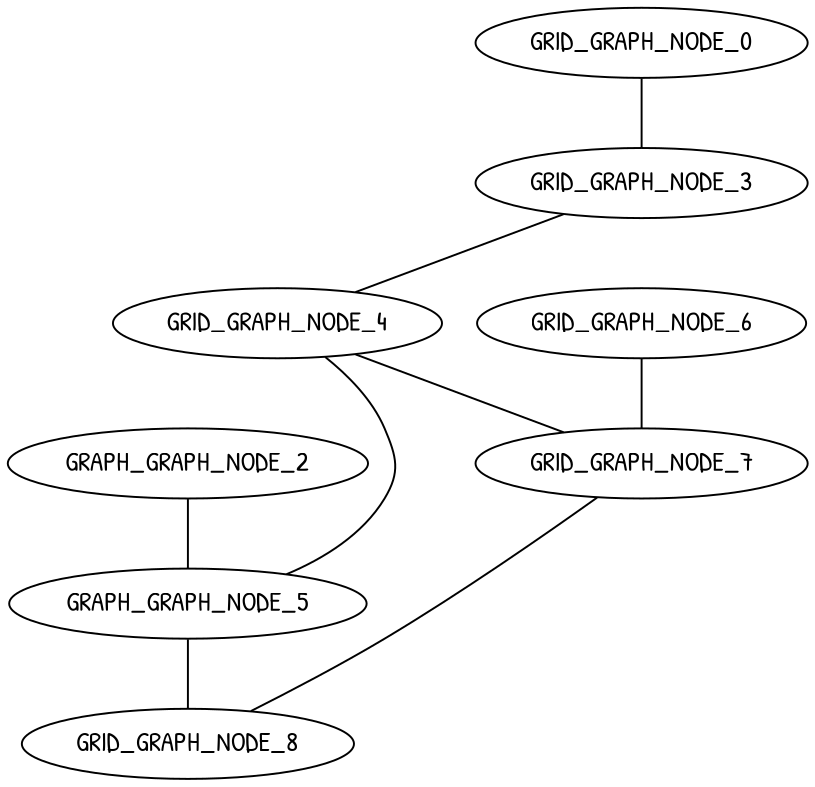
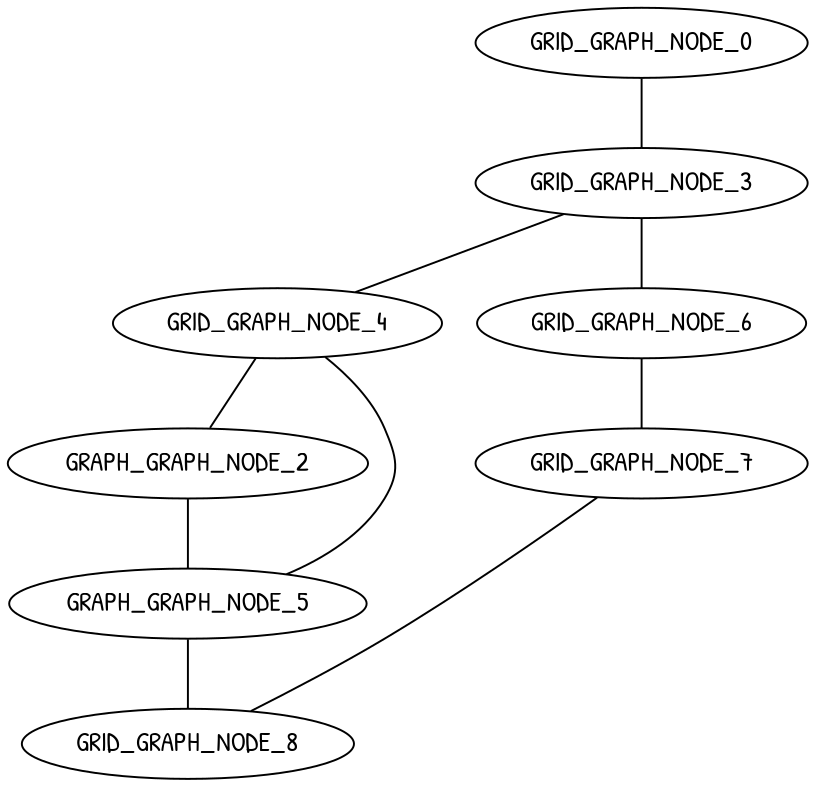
none -> (642, 253)
(460, 393) -> (233, 393)
